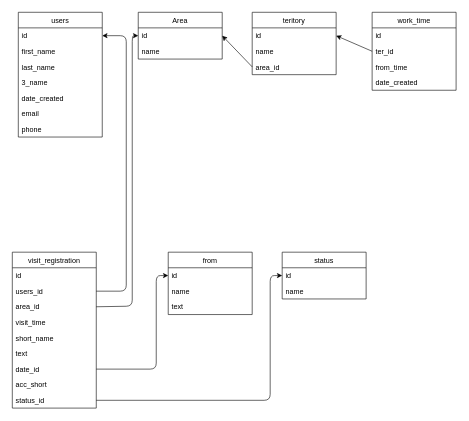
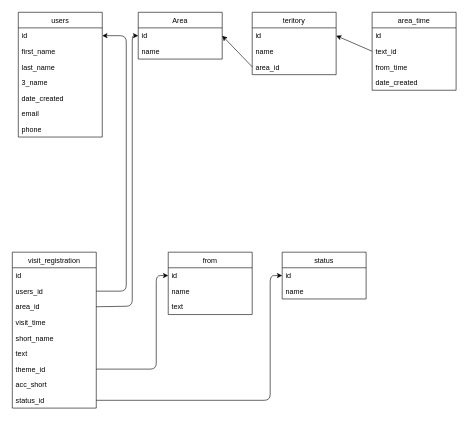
(414, 20) -> (414, 20)
(387, 52) -> (389, 52)
(29, 370) -> (31, 370)
